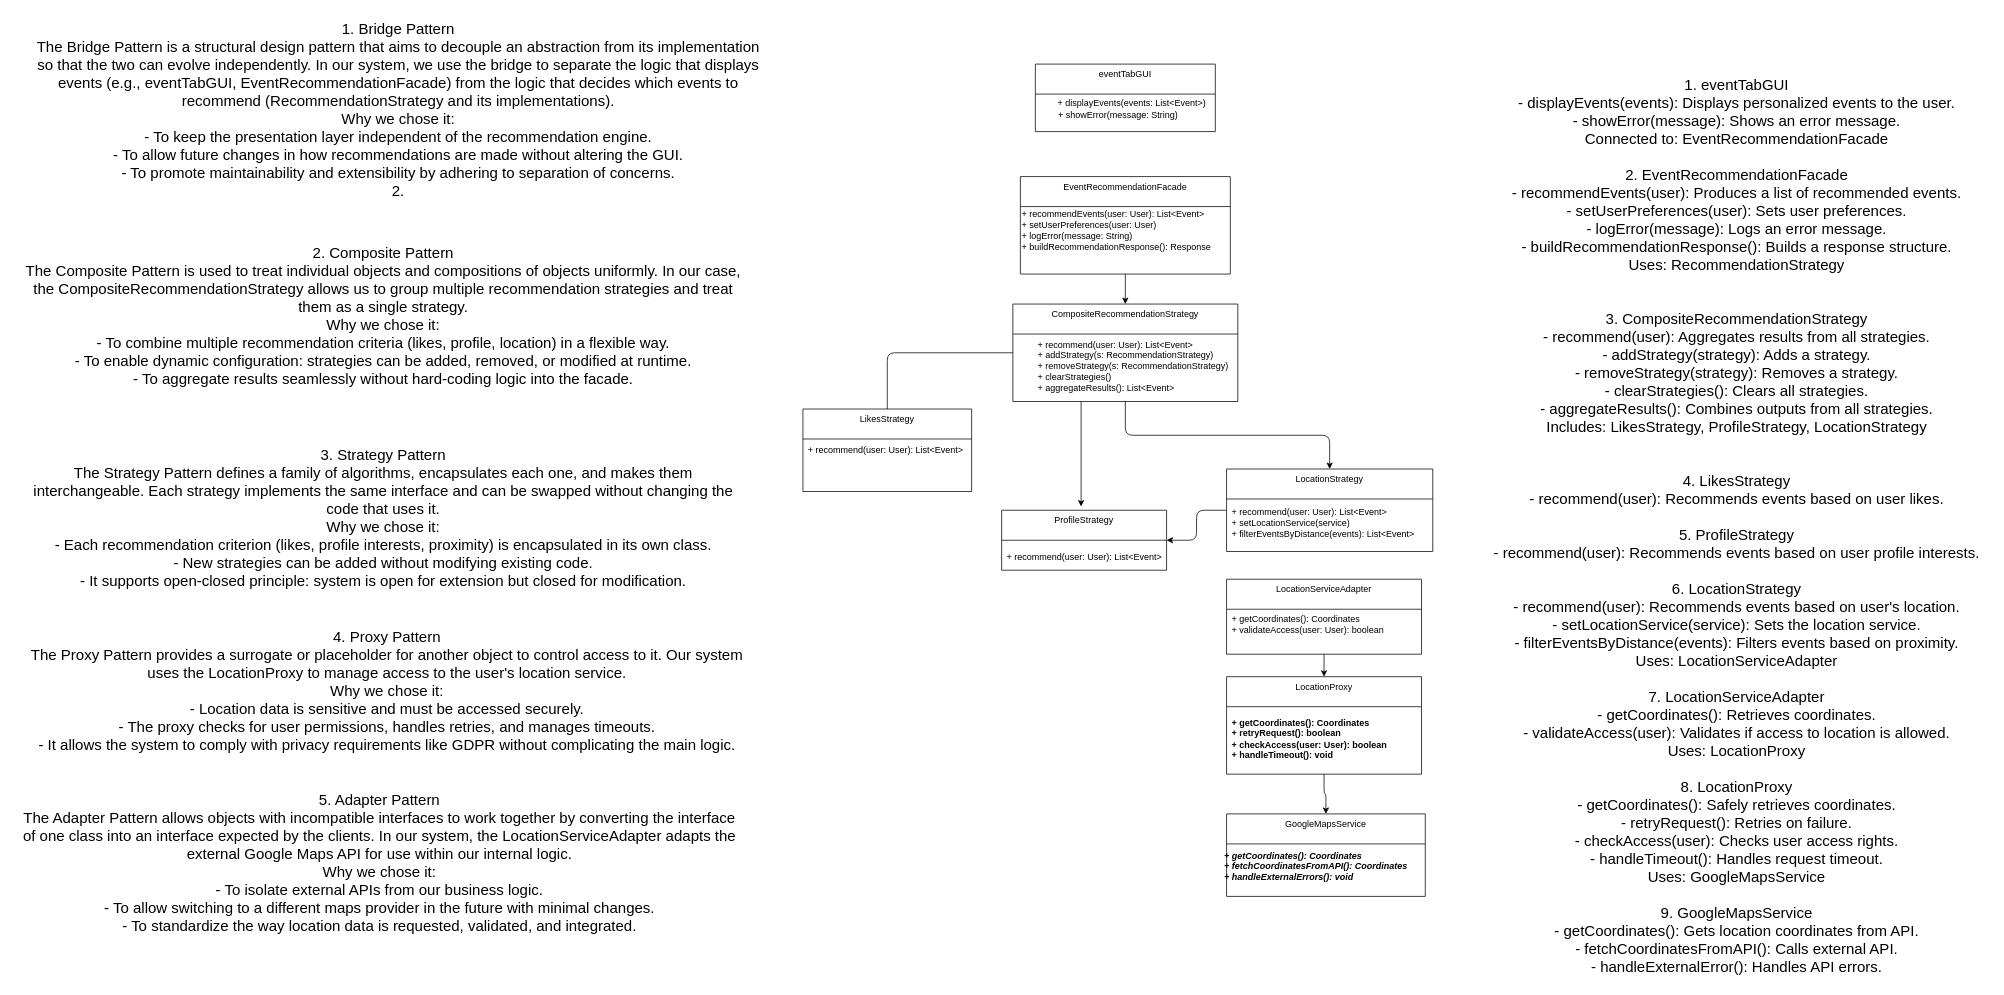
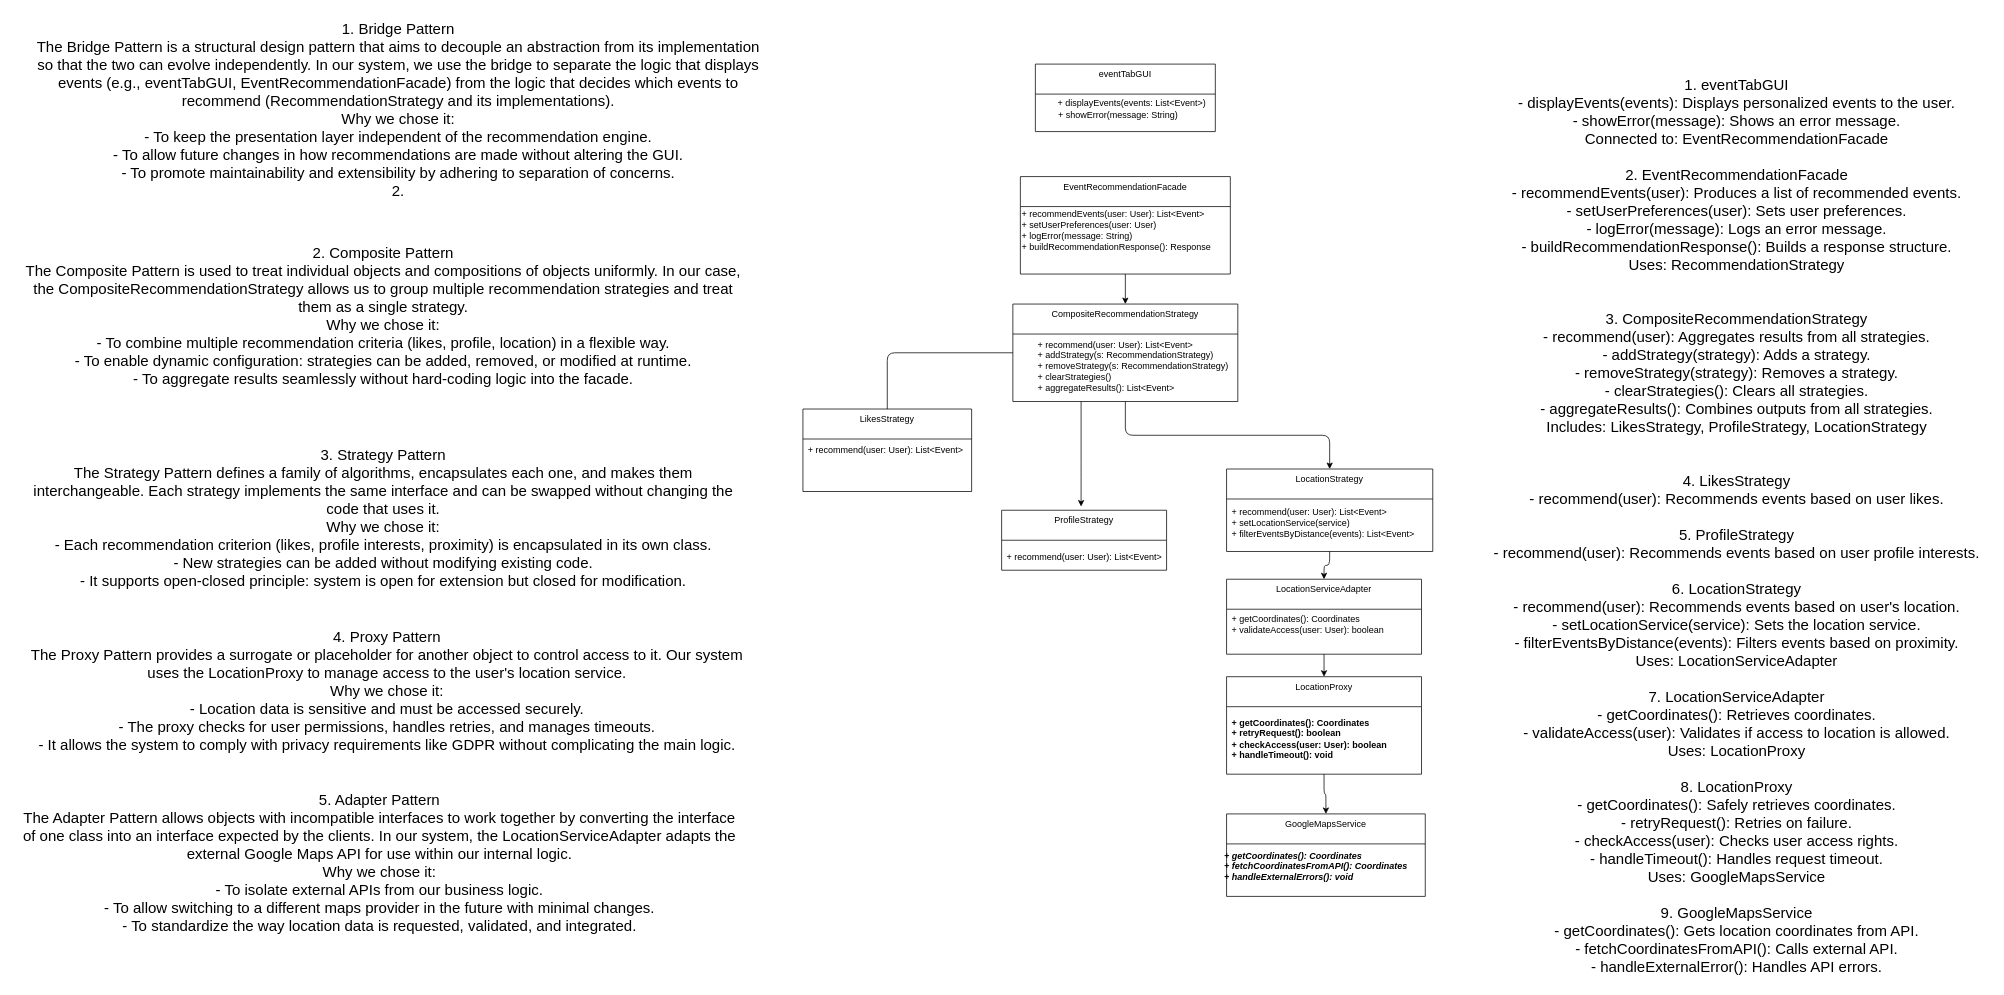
(1197, 524) -> (1327, 566)
